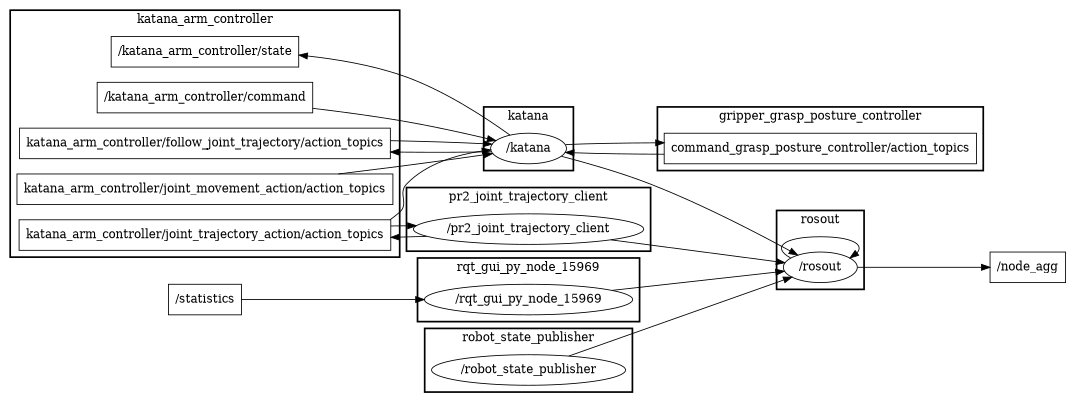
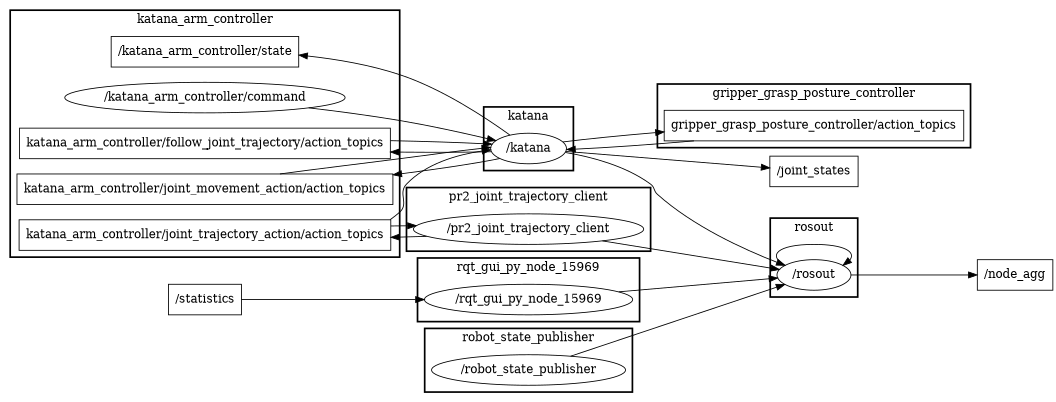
(205, 98) -> (205, 98)
(820, 149) -> (814, 126)
none -> (451, 167)
none -> (814, 171)
